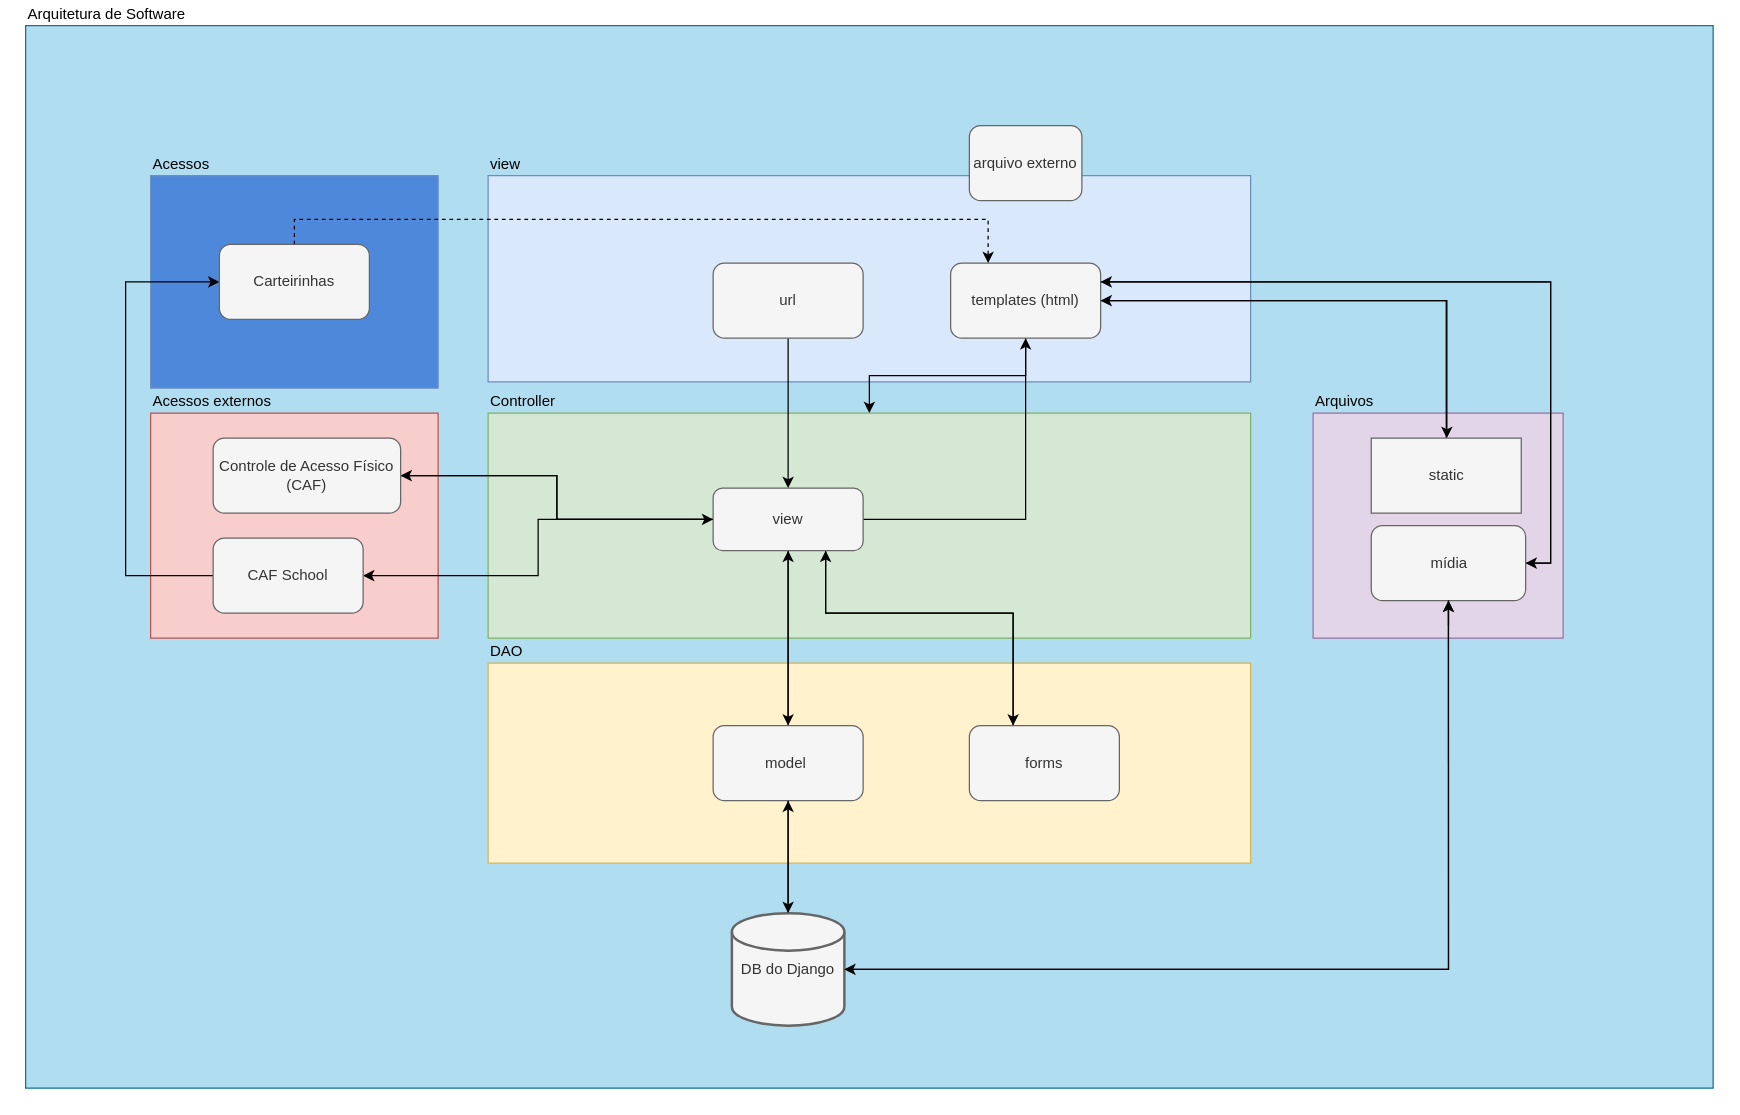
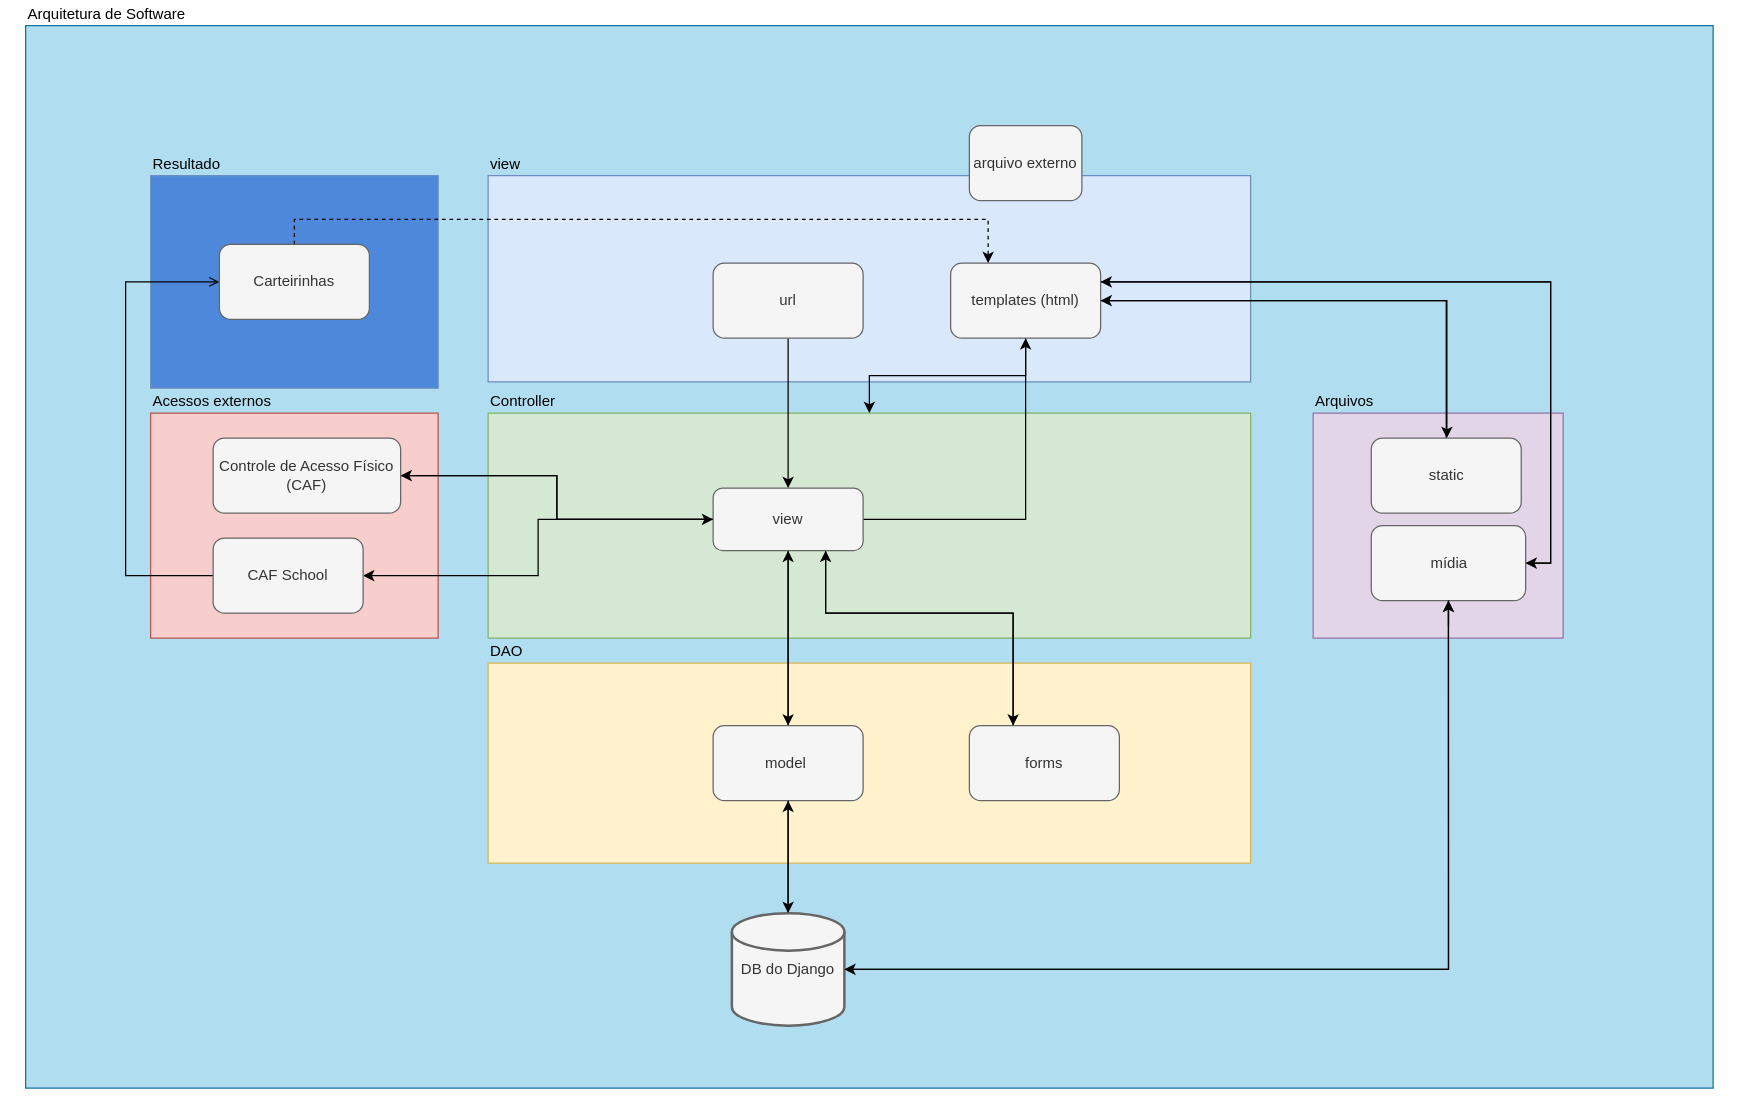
(183, 163) -> (189, 163)
(209, 282) -> (211, 282)
(1446, 476) -> (1446, 476)
